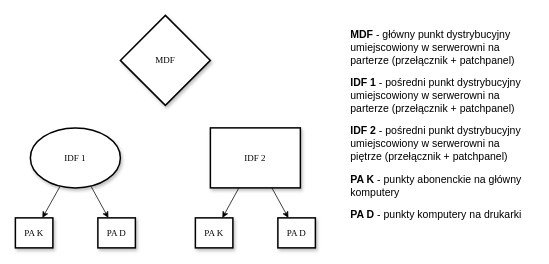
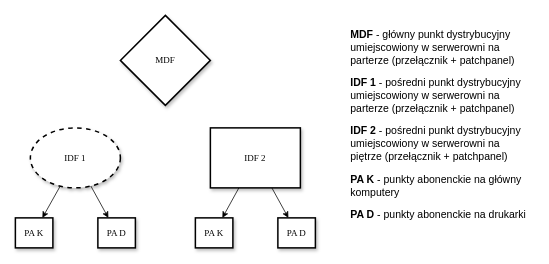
(75, 158) -> (75, 158)
(431, 214) -> (432, 214)
